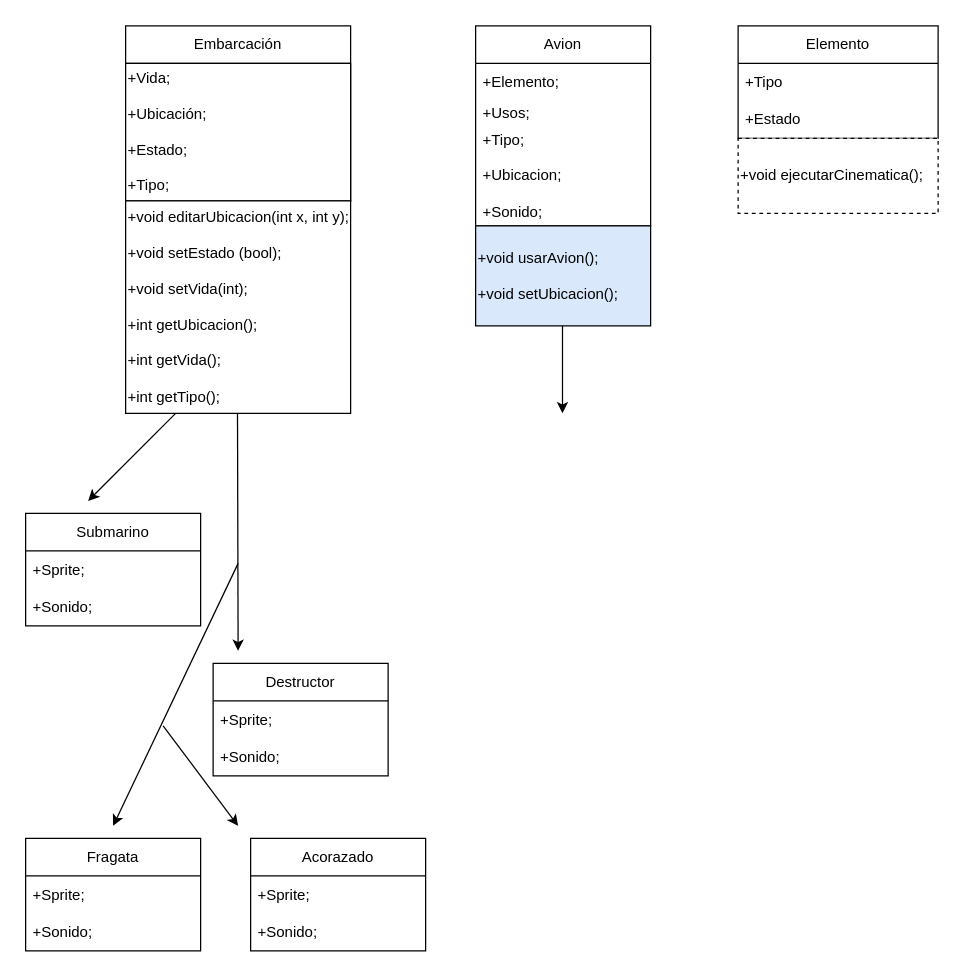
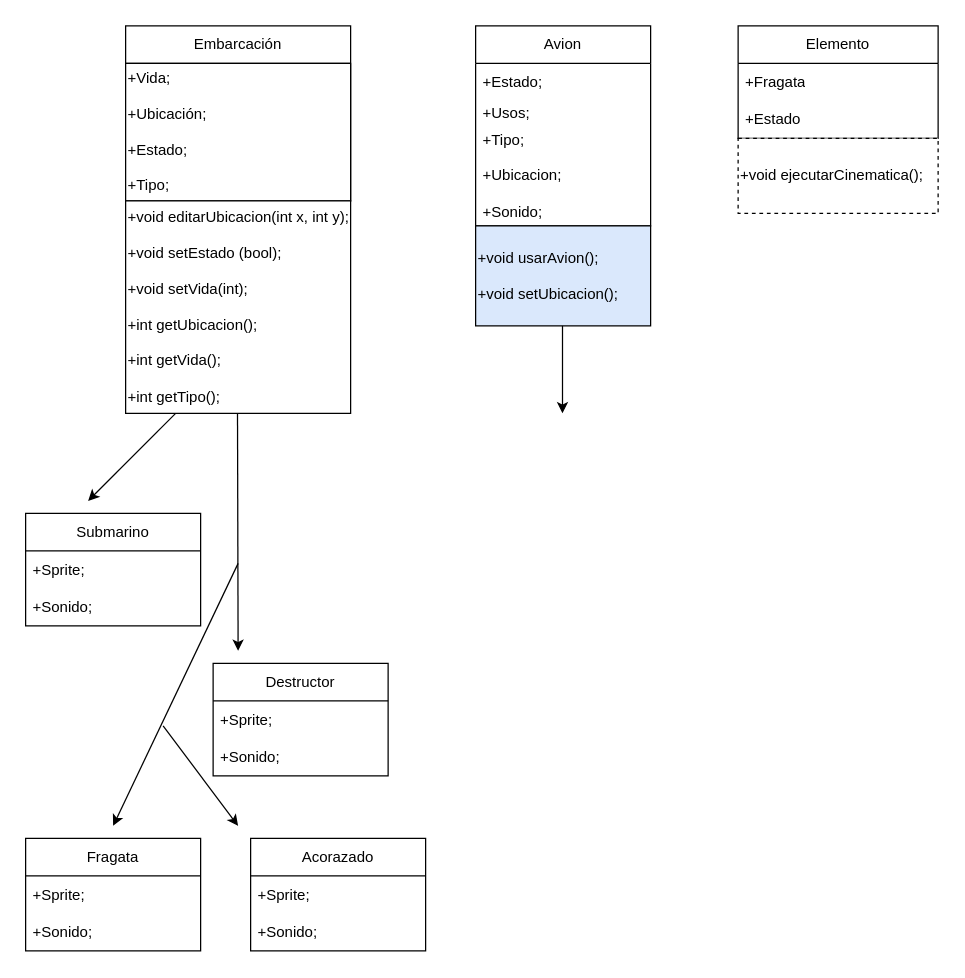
(521, 82) -> (515, 82)
(765, 82) -> (779, 82)
